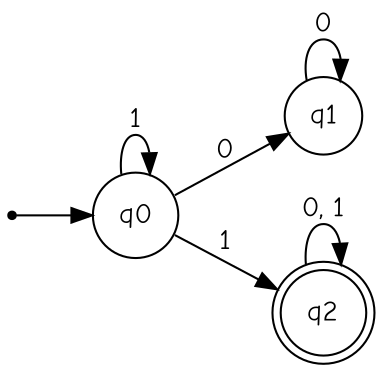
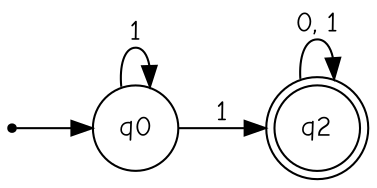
(323, 116) -> none
